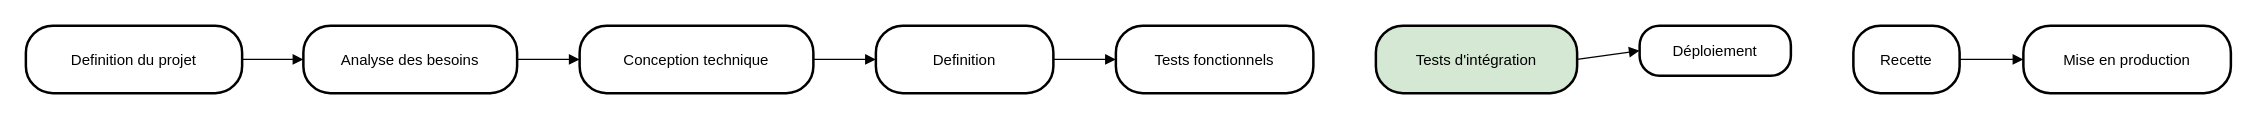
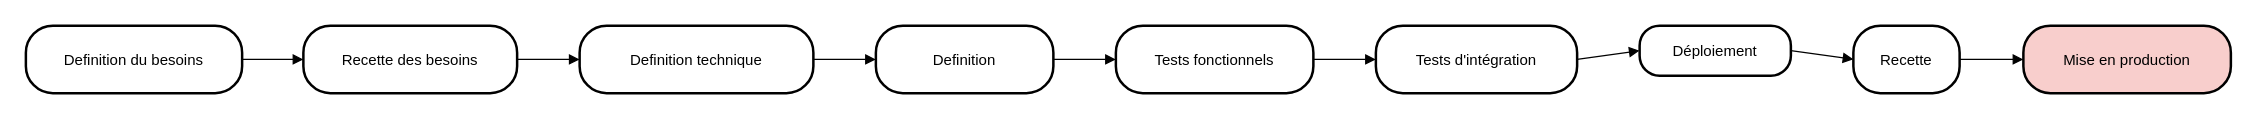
none -> (1819, 55)
none -> (1340, 59)
(1476, 59) -> (1476, 59)
(2127, 59) -> (2127, 59)
(133, 60) -> (133, 60)
(409, 60) -> (409, 60)
(696, 60) -> (696, 60)
